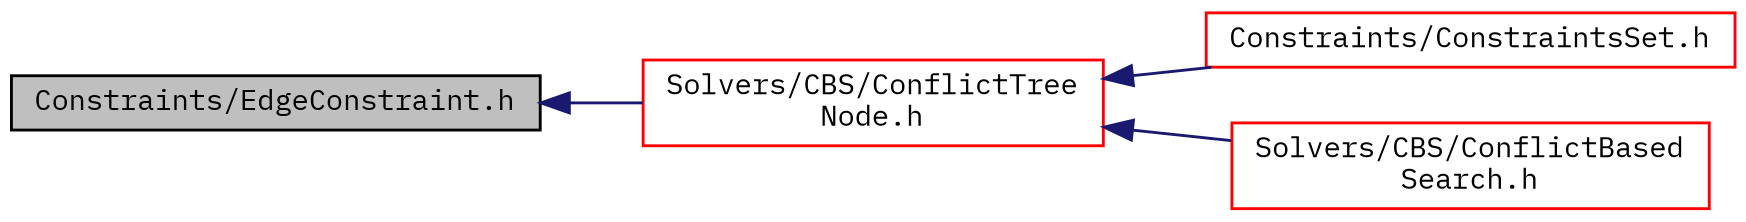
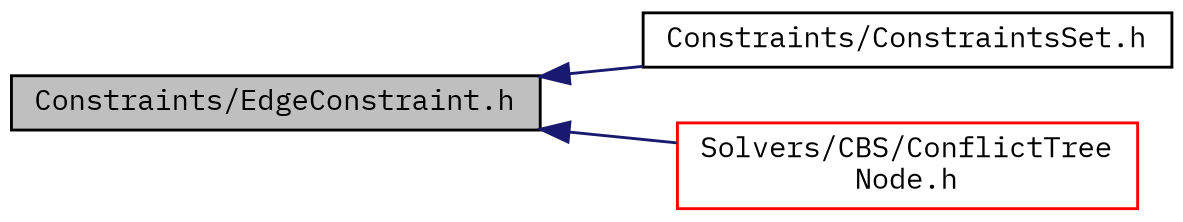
(1471, 40) -> (908, 40)
(1172, 71) -> (606, 70)
(1471, 166) -> none
